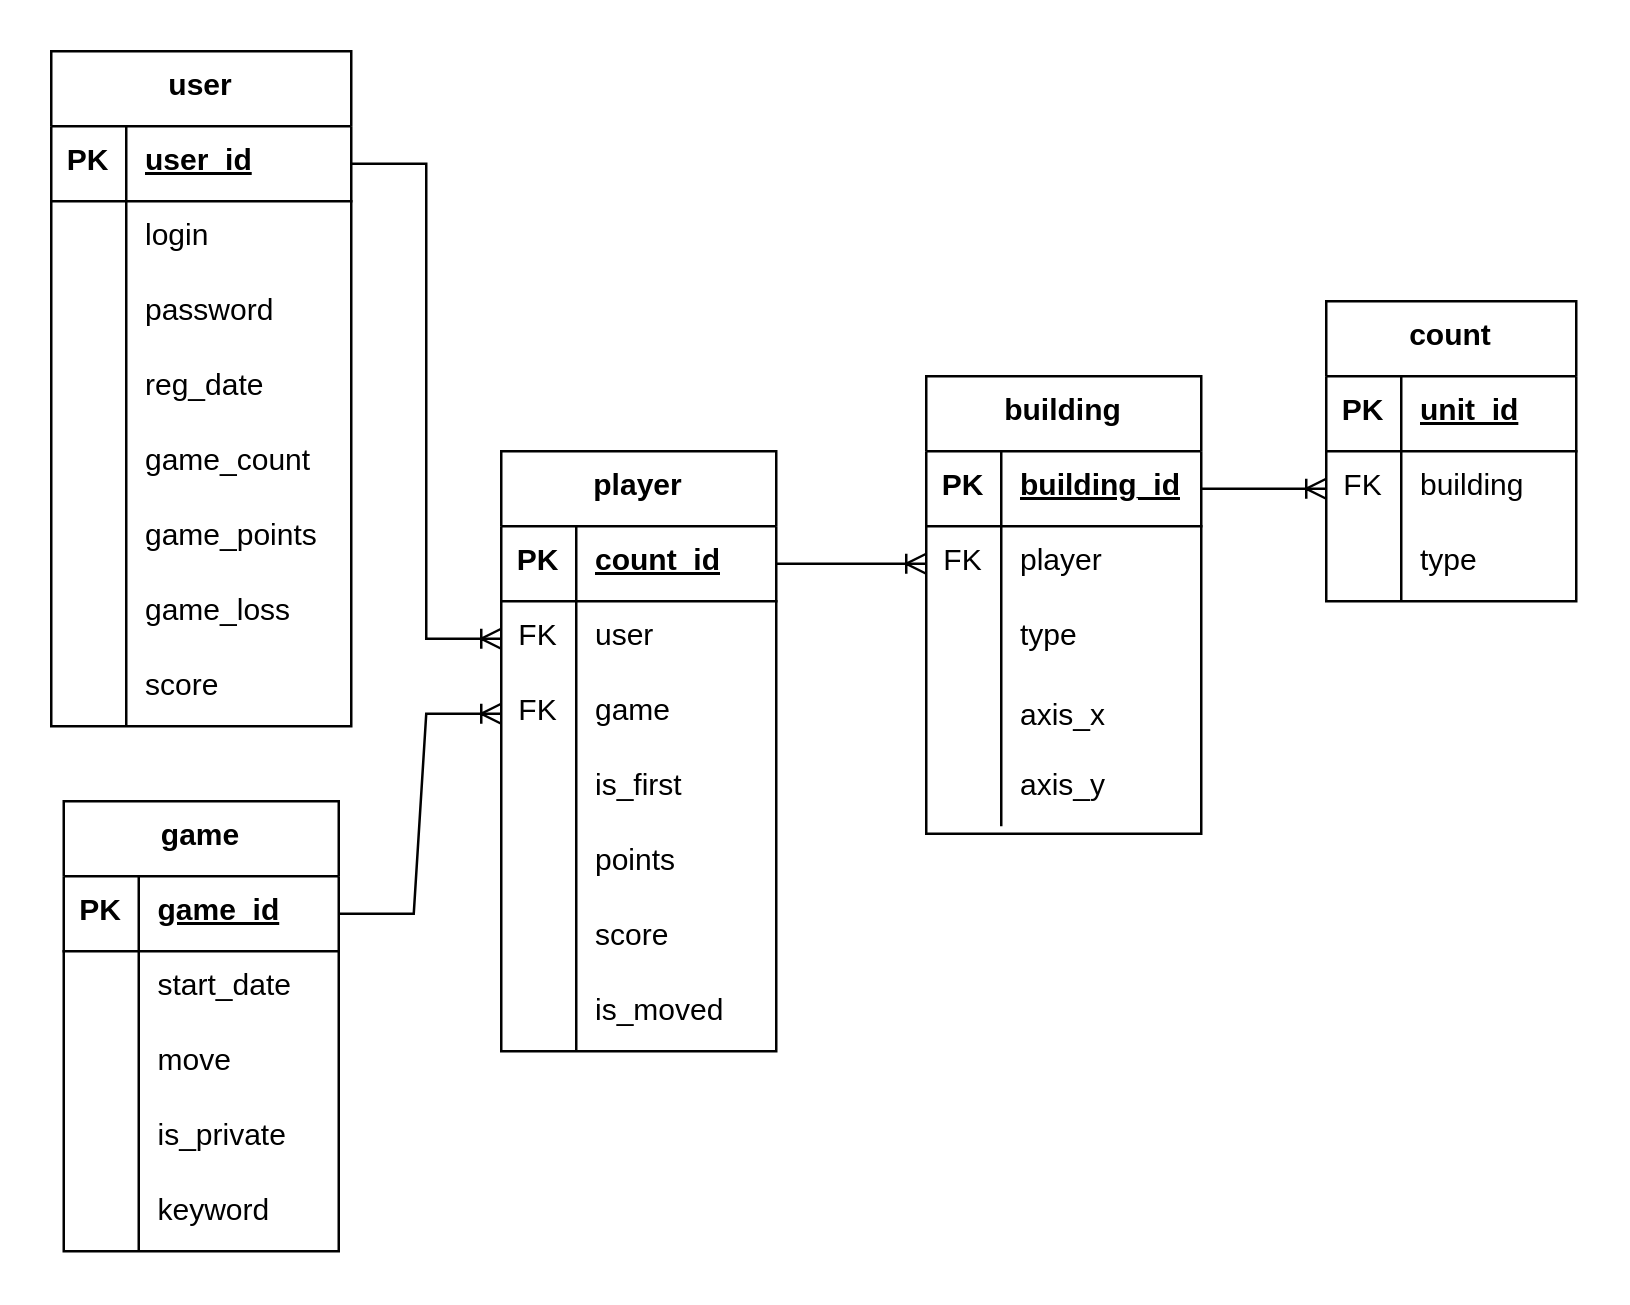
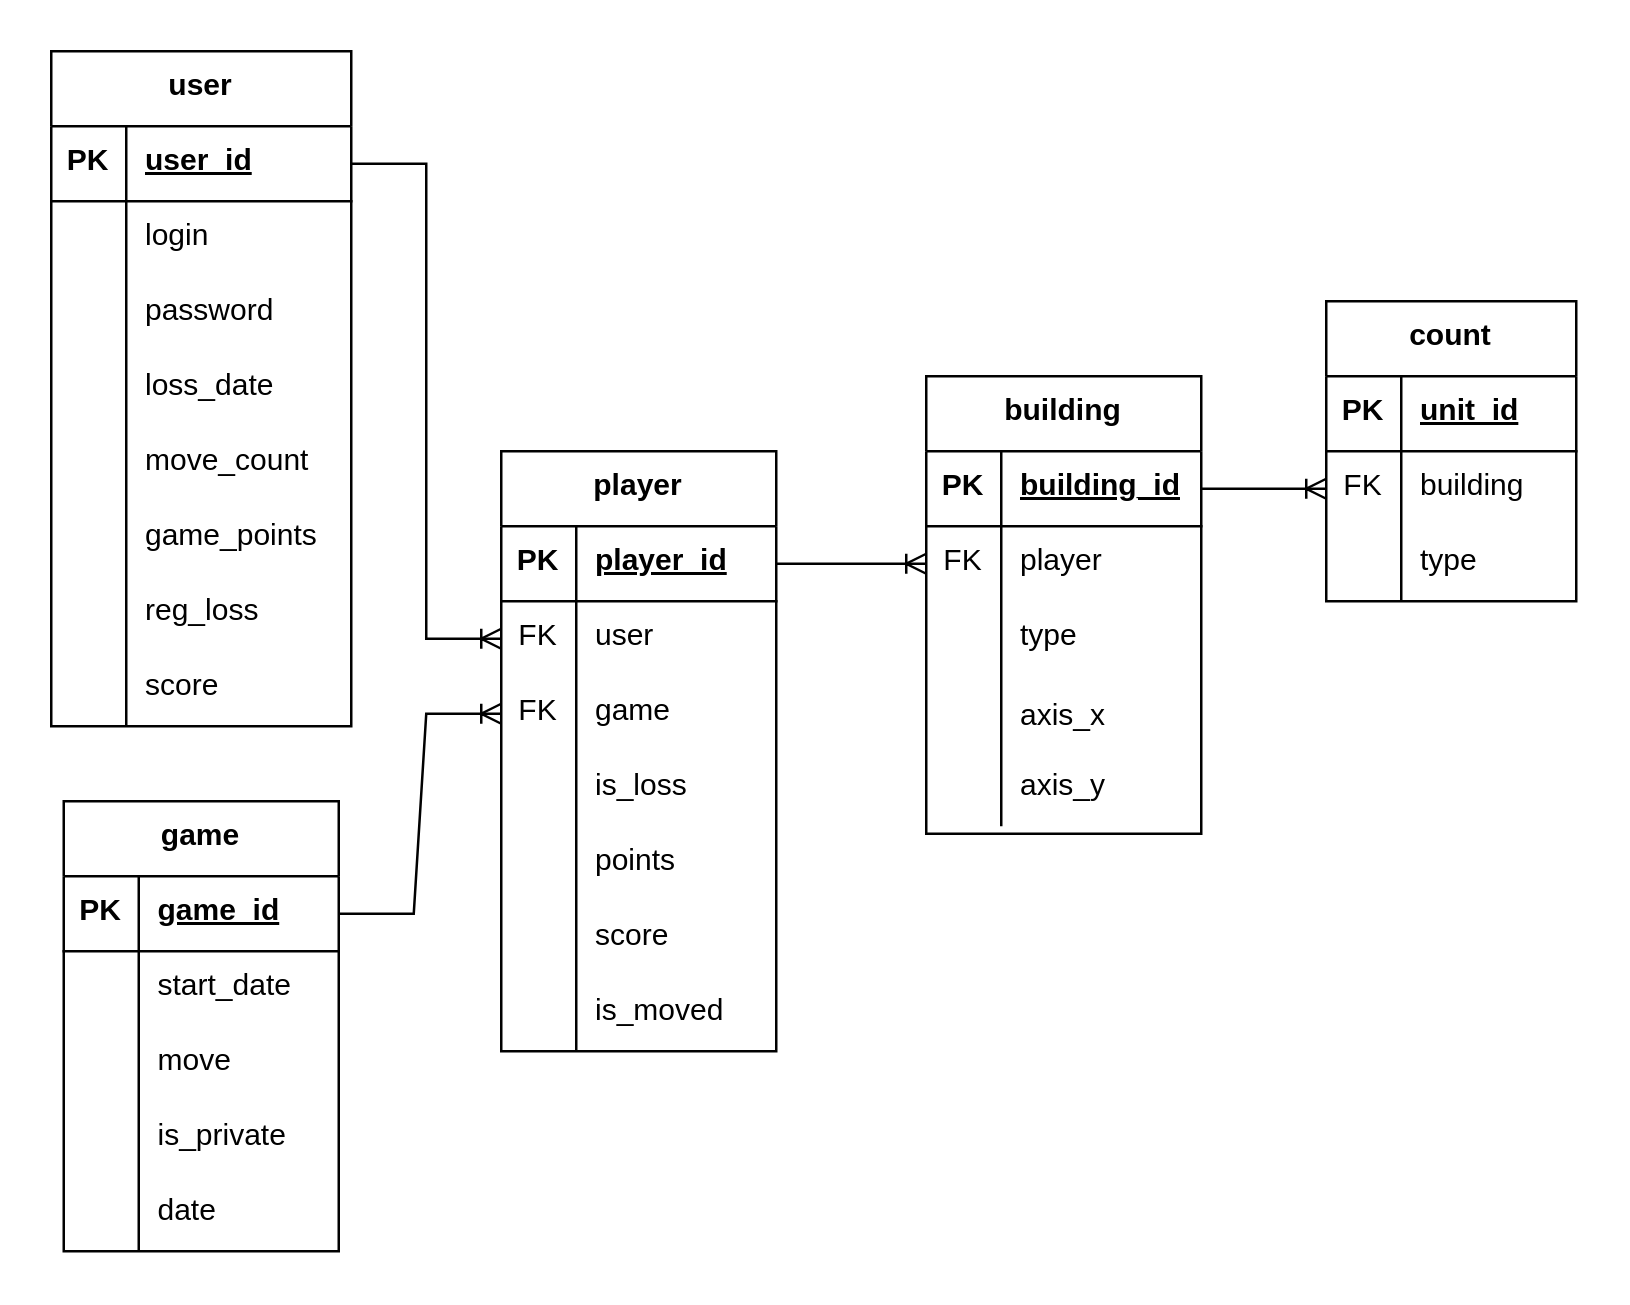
(212, 385) -> (217, 385)
(229, 460) -> (229, 460)
(658, 560) -> (663, 560)
(217, 610) -> (208, 610)
(654, 785) -> (646, 785)
(216, 1210) -> (191, 1210)
